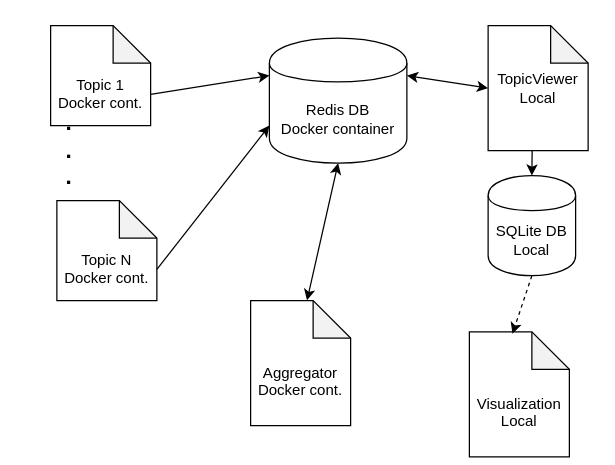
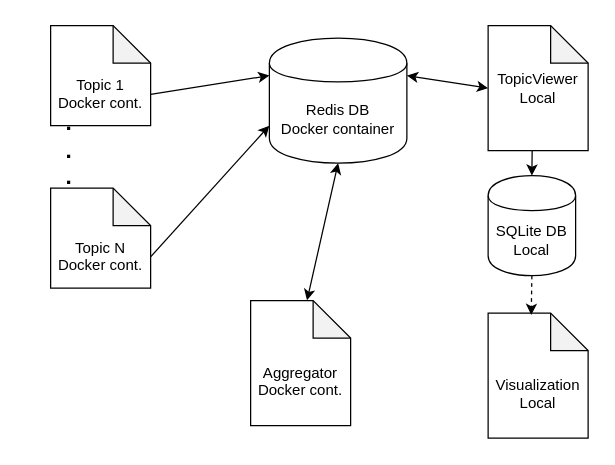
(107, 251) -> (101, 238)
(519, 394) -> (538, 376)
